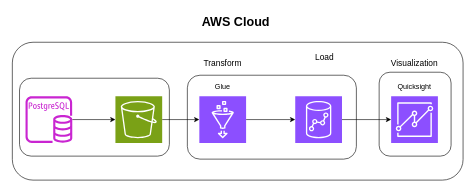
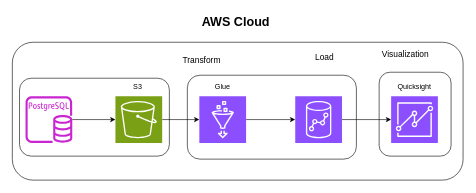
(223, 63) -> (202, 60)
(415, 63) -> (406, 54)
none -> (139, 87)
